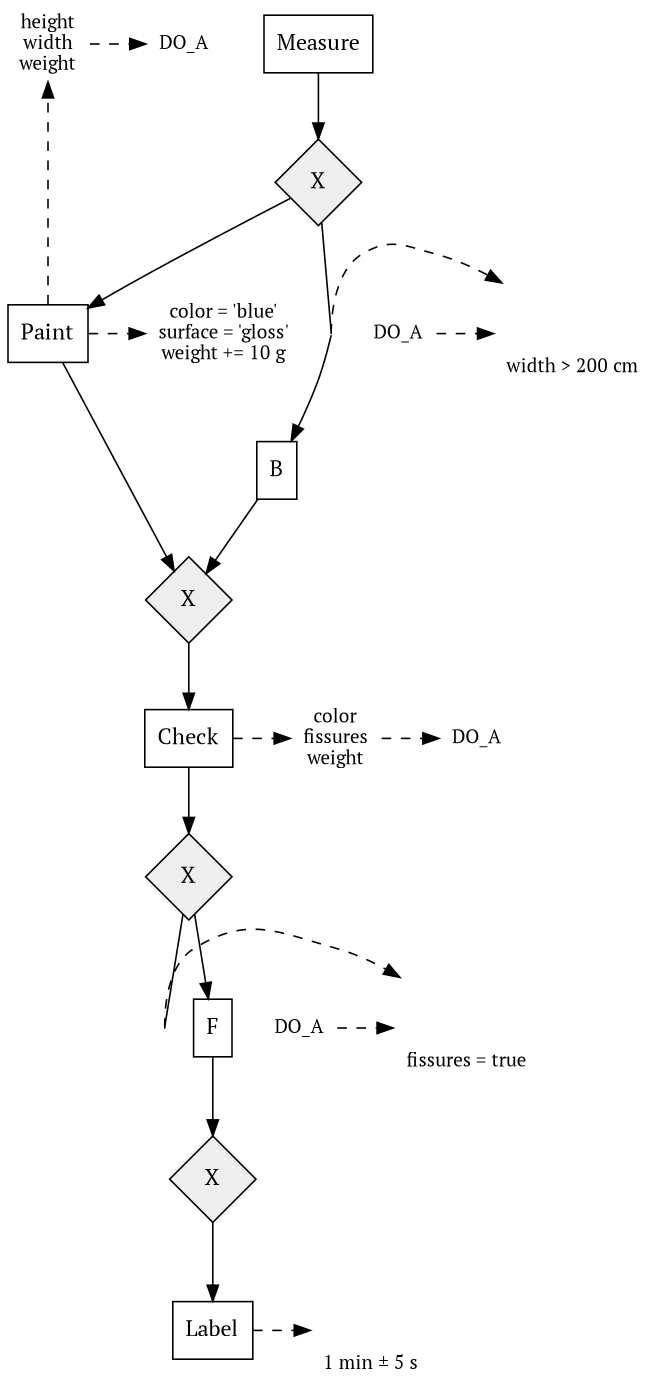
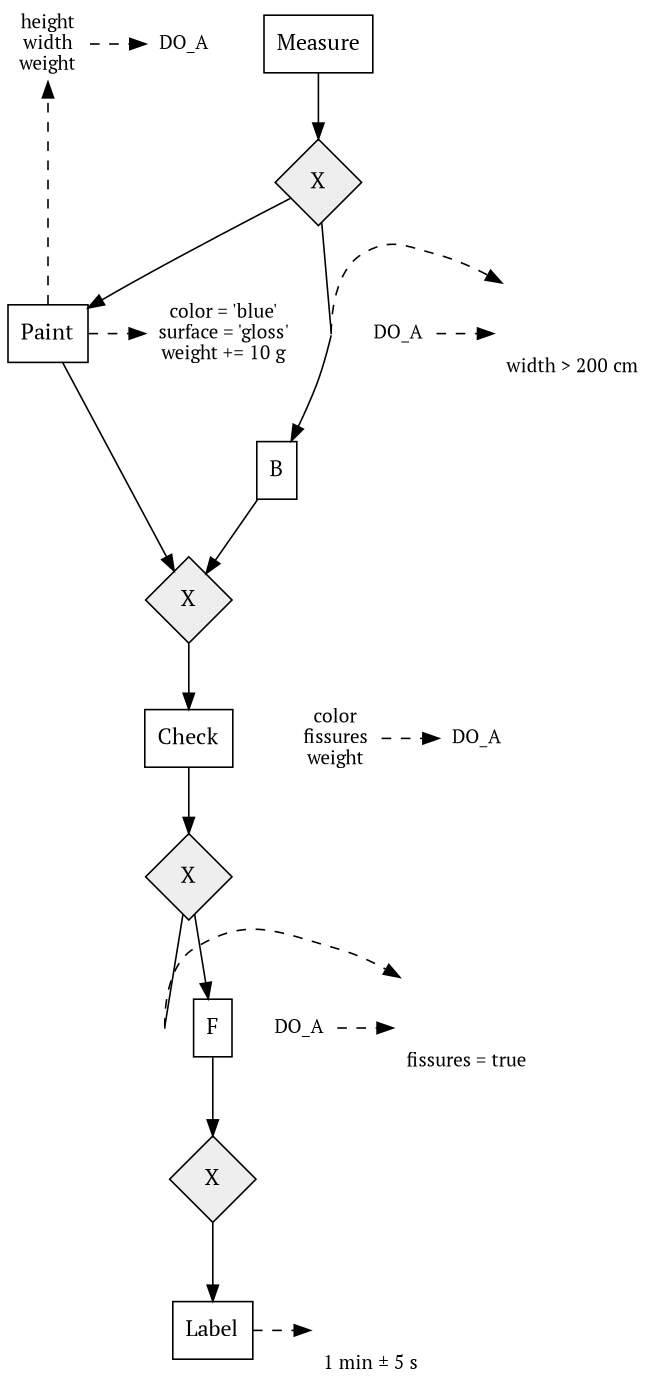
(254, 738) -> none
